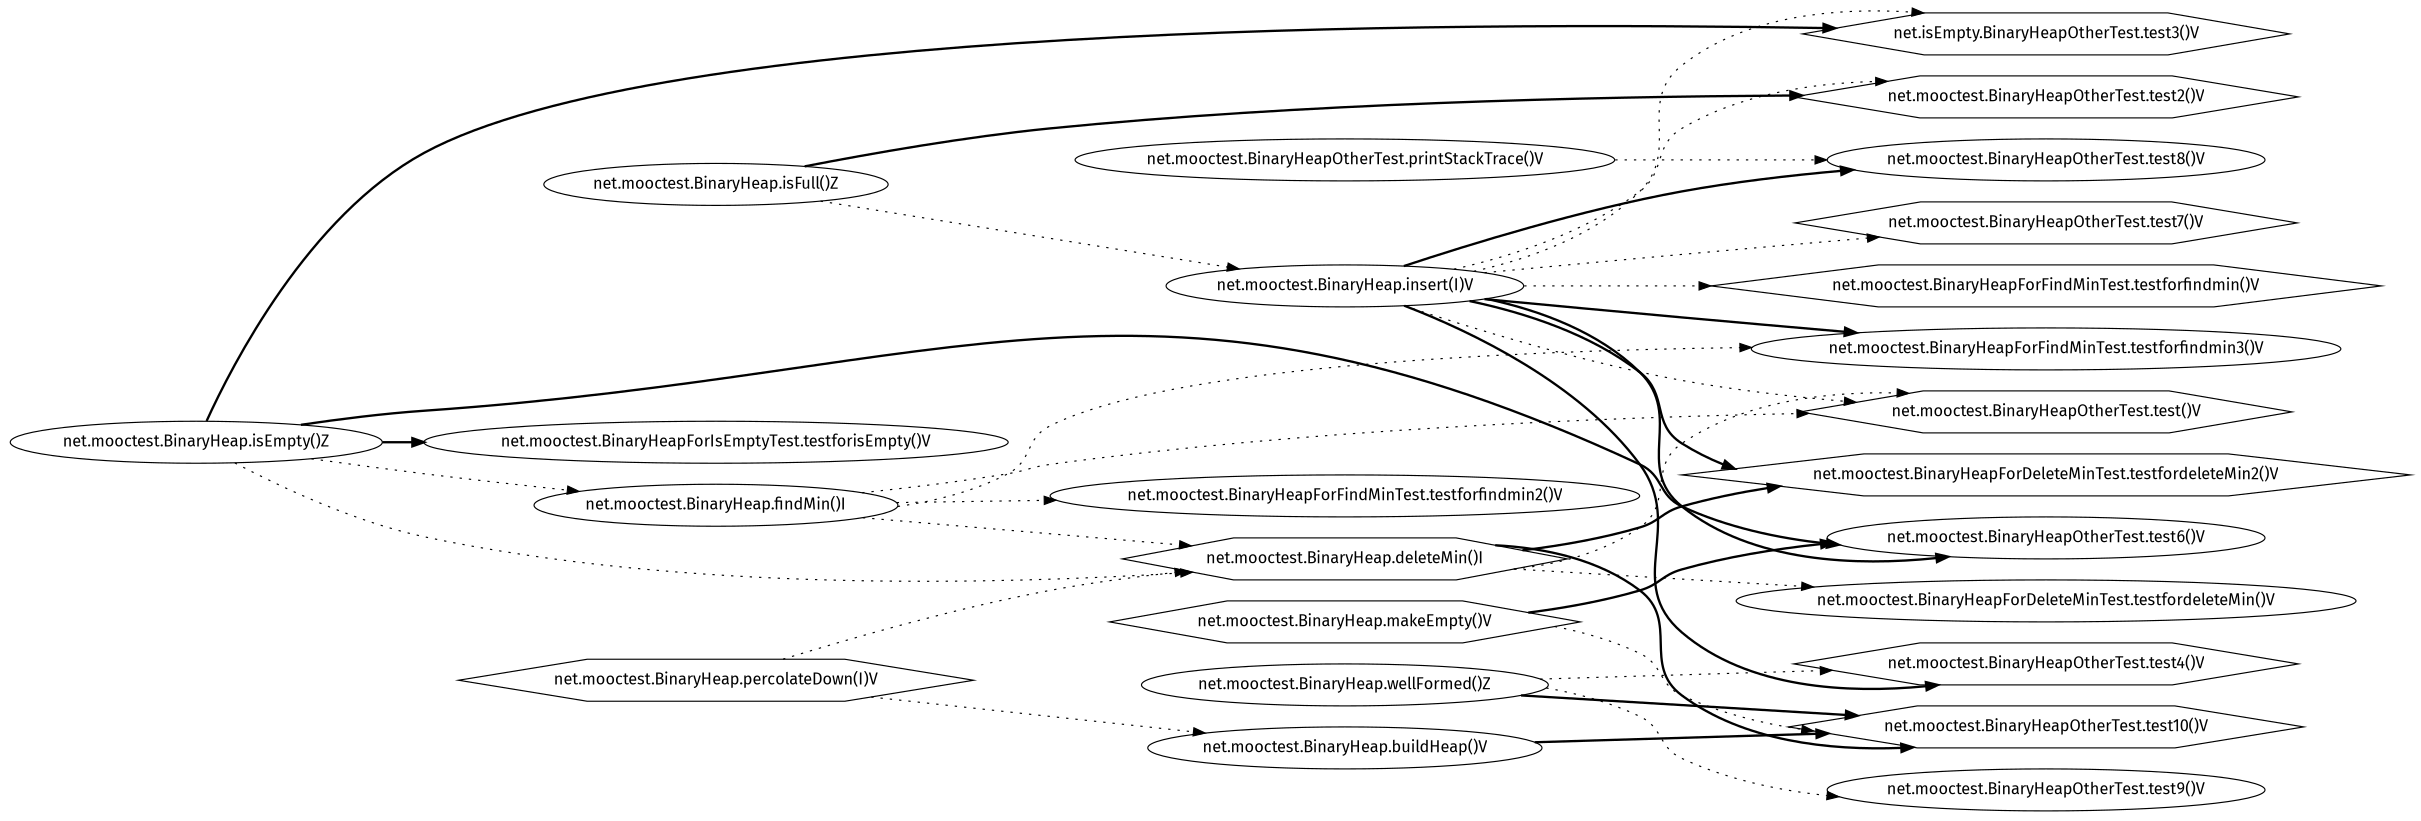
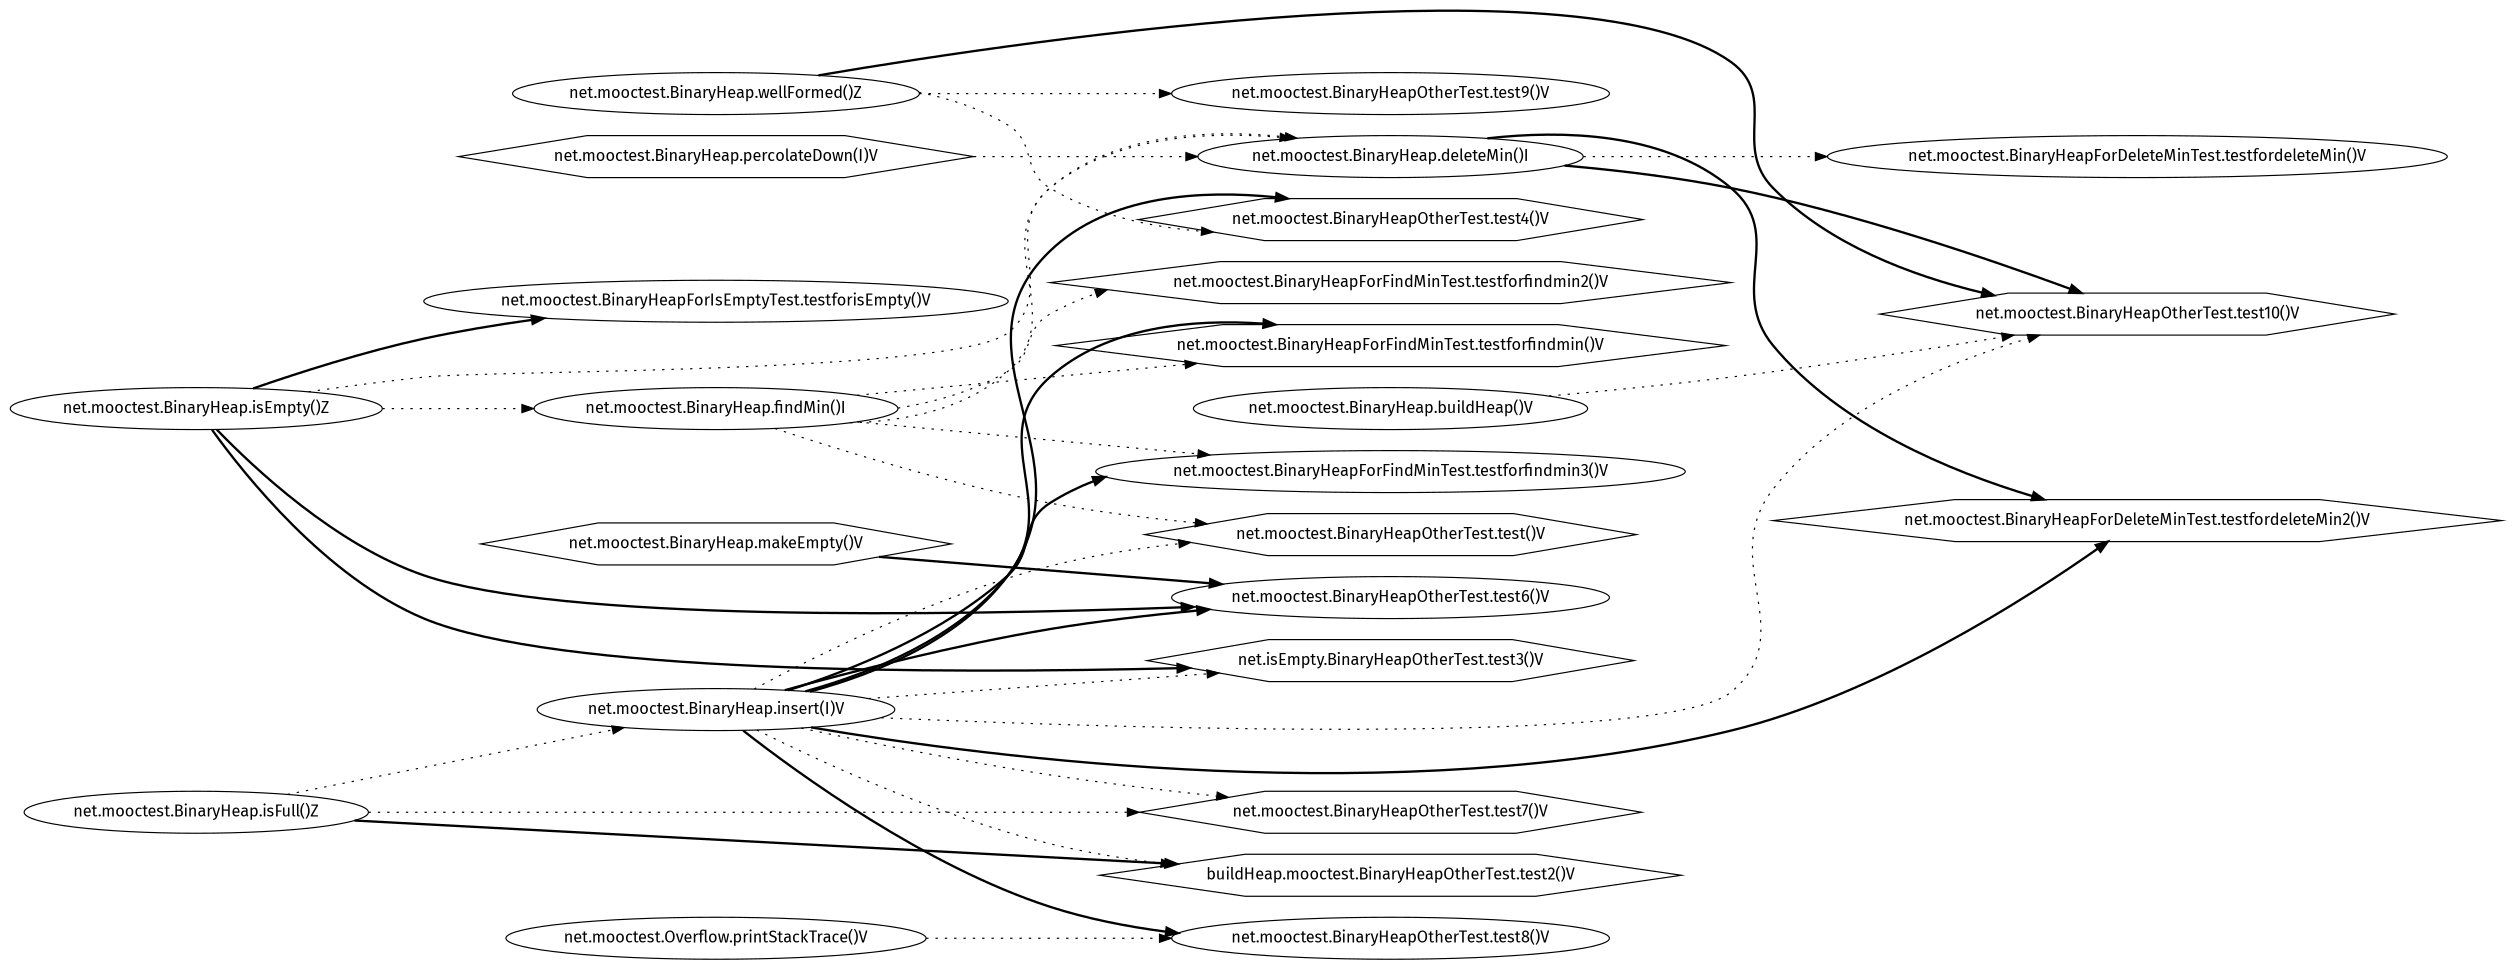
(2046, 97) -> (1391, 875)
(1345, 160) -> (716, 938)
(1612, 286) -> (1026, 480)
none -> (1029, 379)
(1671, 454) -> none
(1345, 496) -> (1391, 283)
(1345, 559) -> (1391, 157)
(1656, 666) -> (1567, 723)
(1032, 715) -> none
(1675, 738) -> (1776, 371)
none -> (748, 812)
